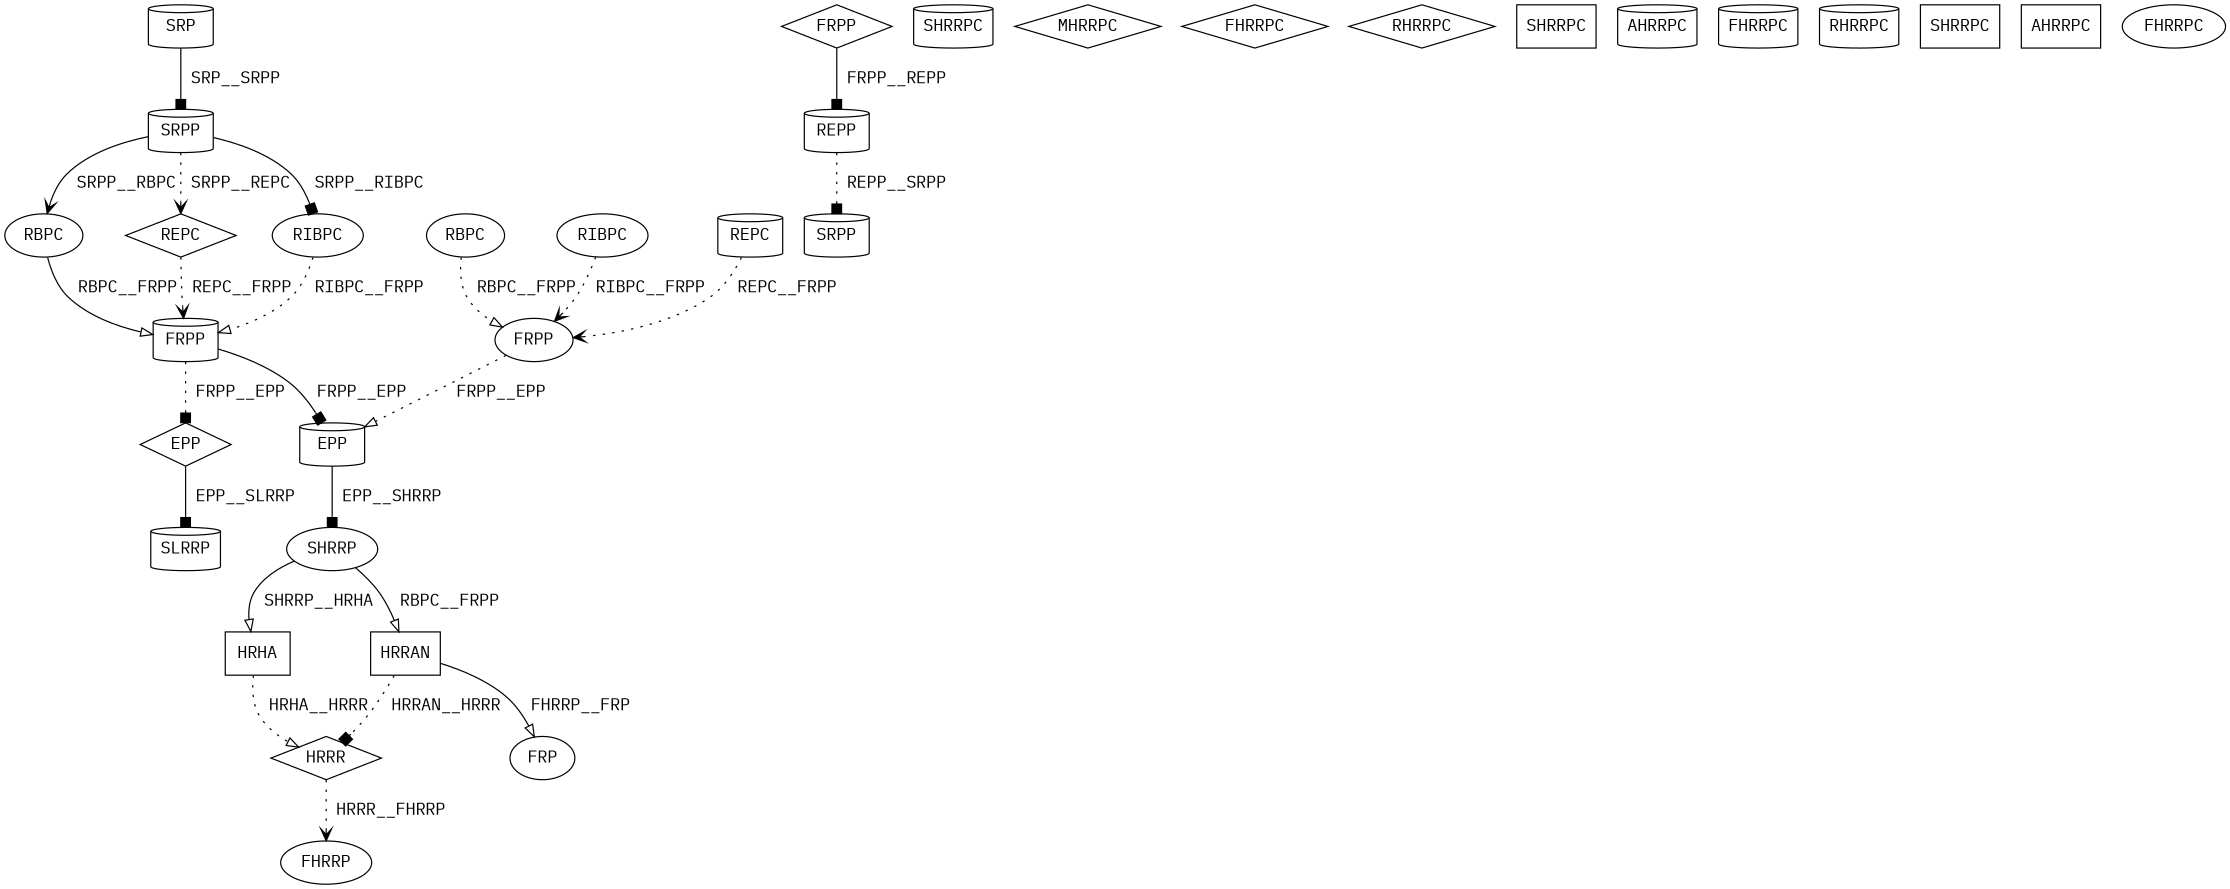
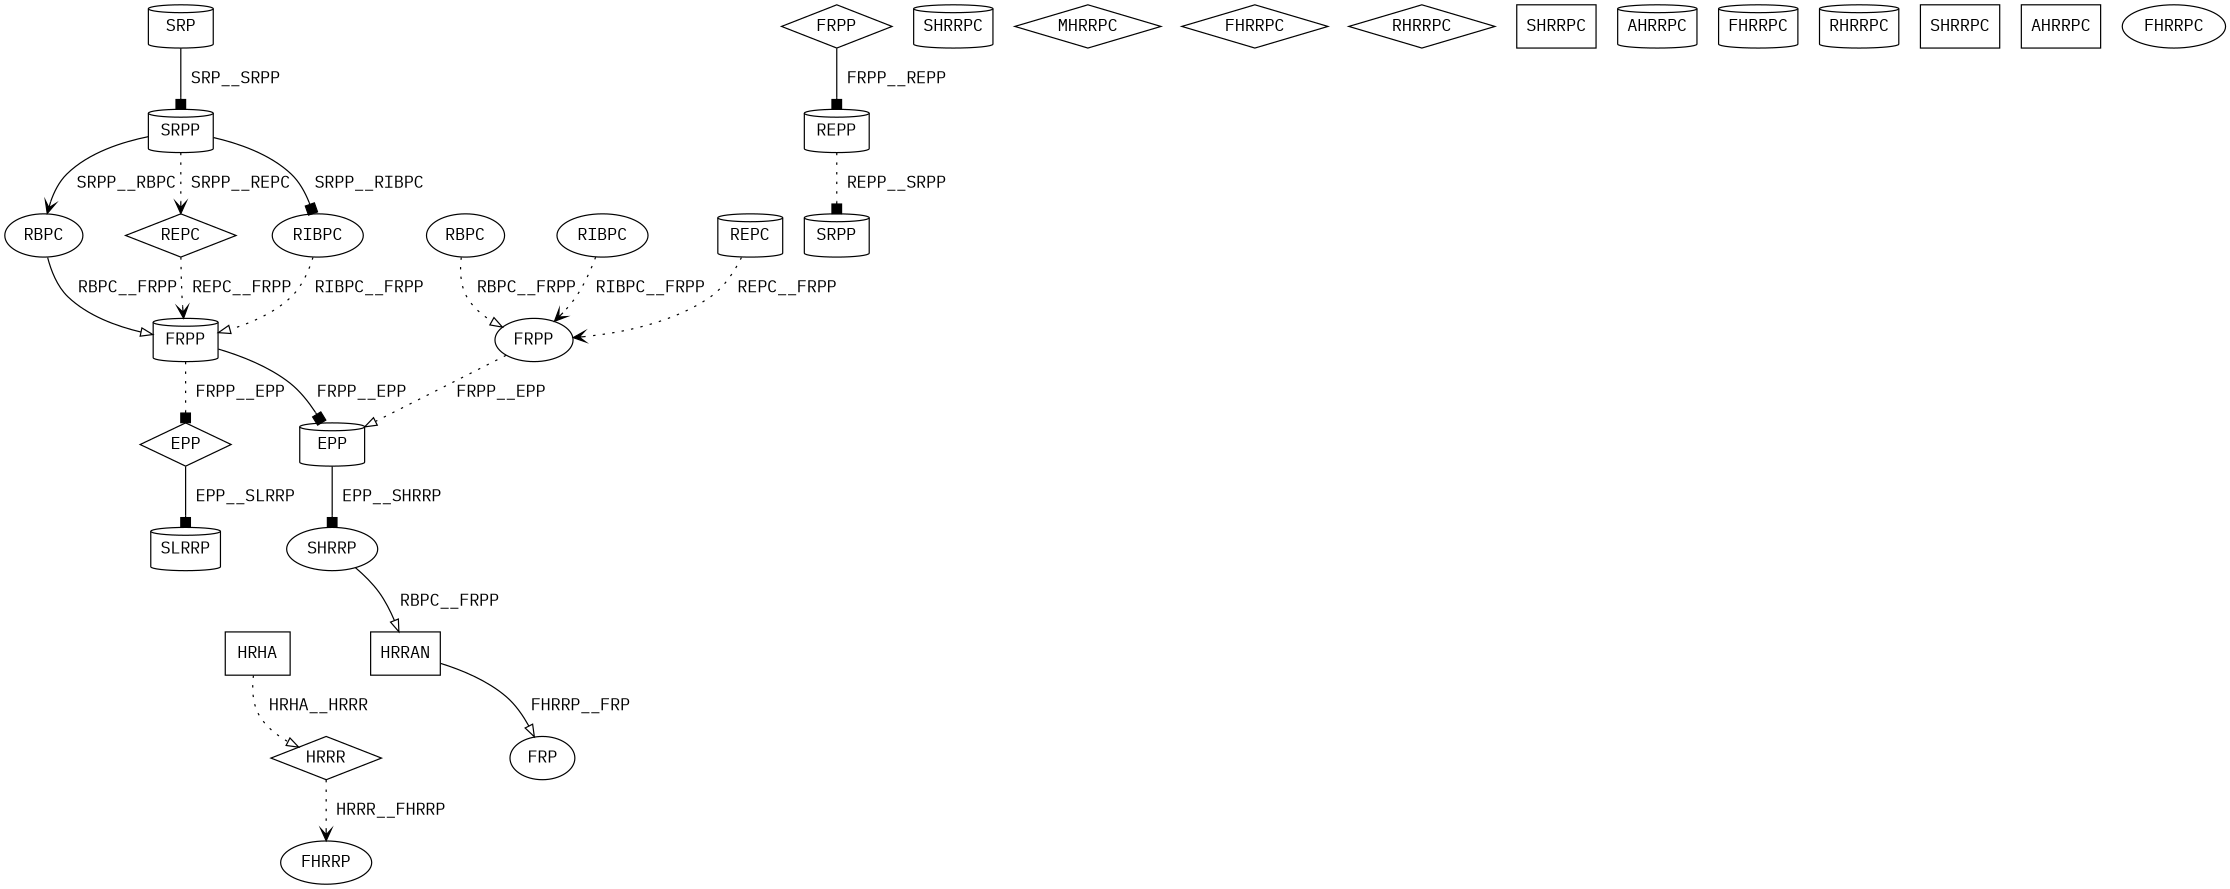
(261, 583) -> none
(375, 706) -> none
